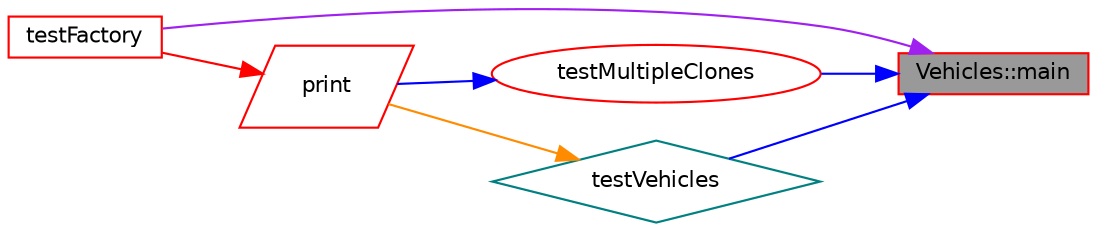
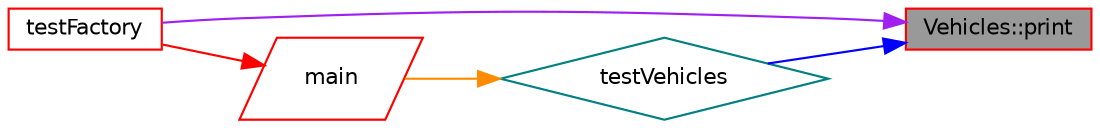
(656, 74) -> none
(993, 74) -> (999, 29)
(327, 87) -> (331, 79)
